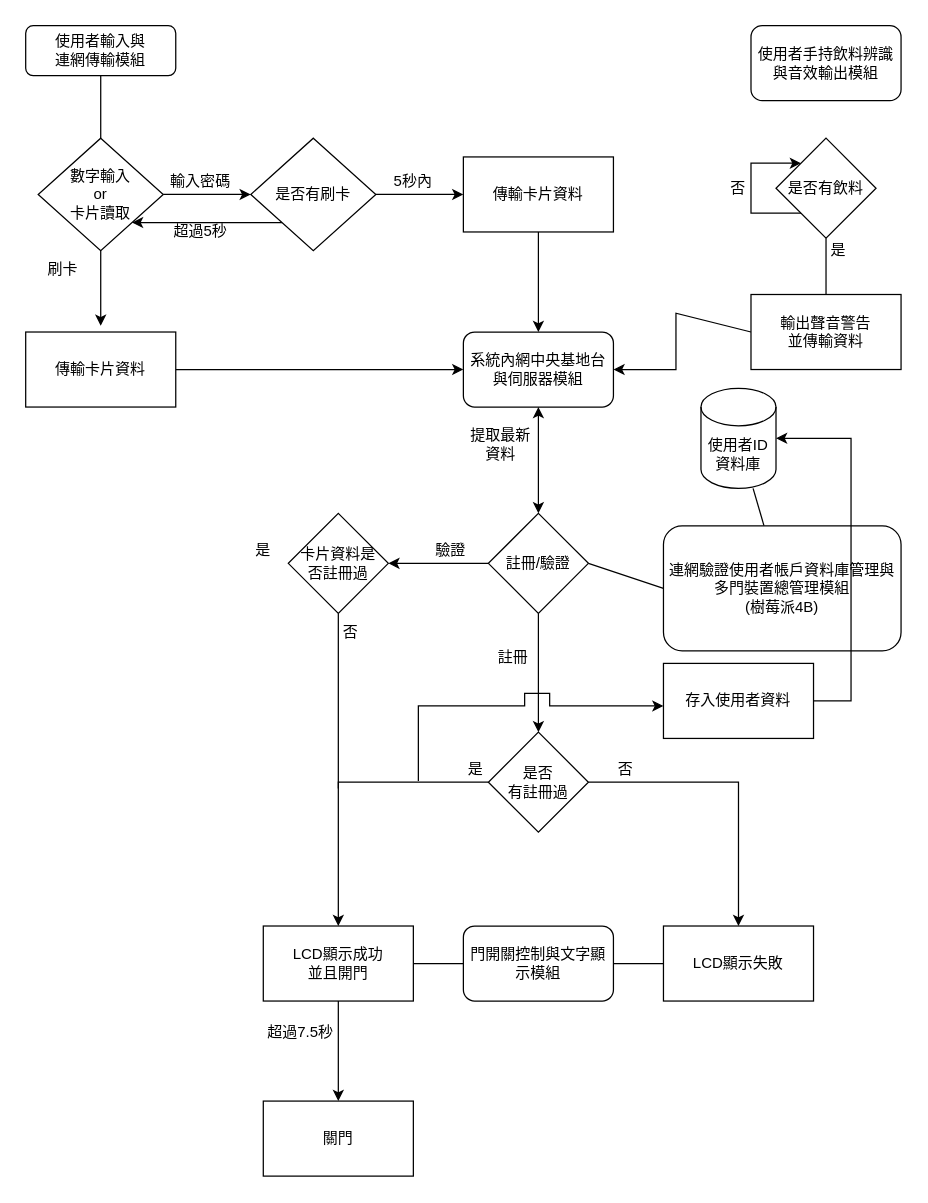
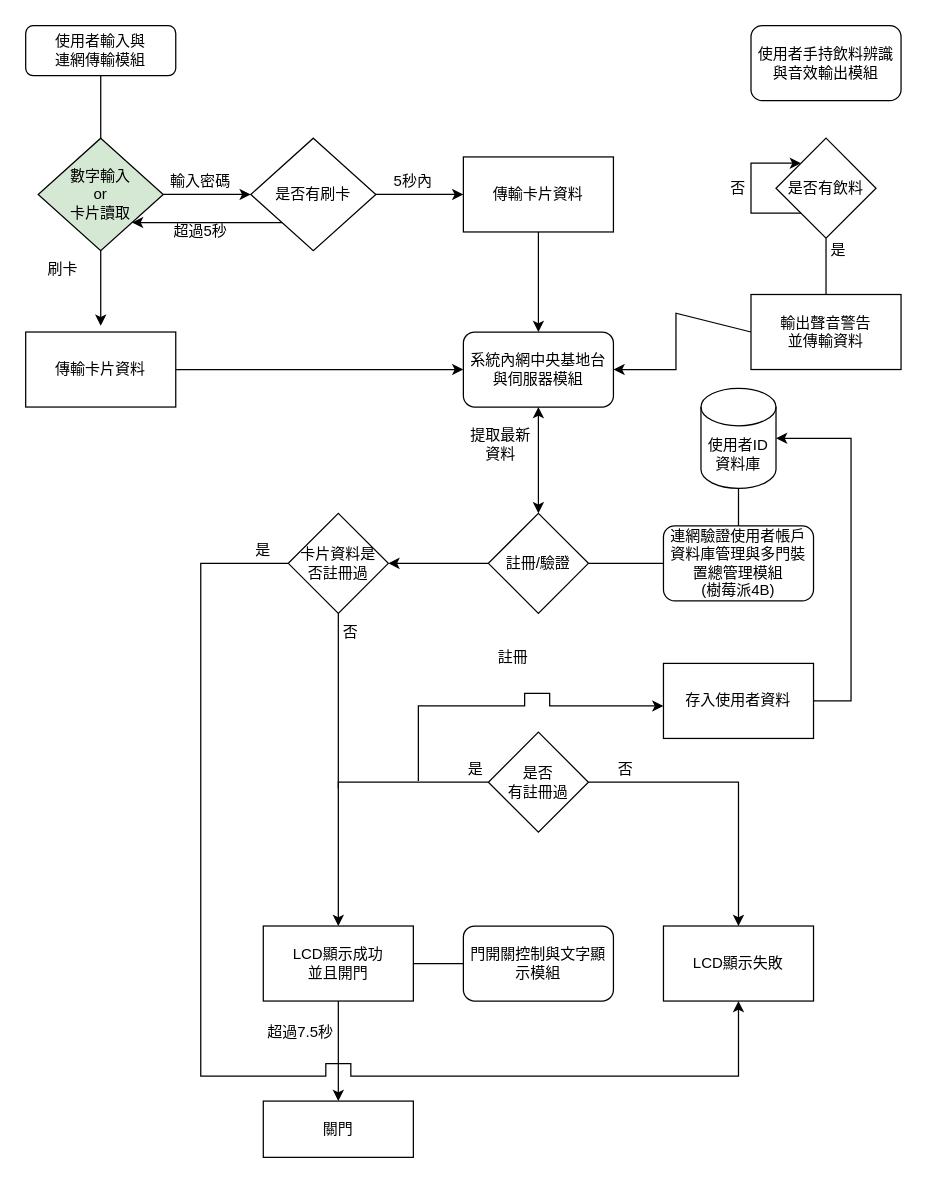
(101, 194) -> (101, 194)
(451, 551) -> none
(782, 588) -> (738, 563)
(538, 669) -> none
(638, 963) -> none
none -> (215, 1076)
(338, 1138) -> (338, 1129)
